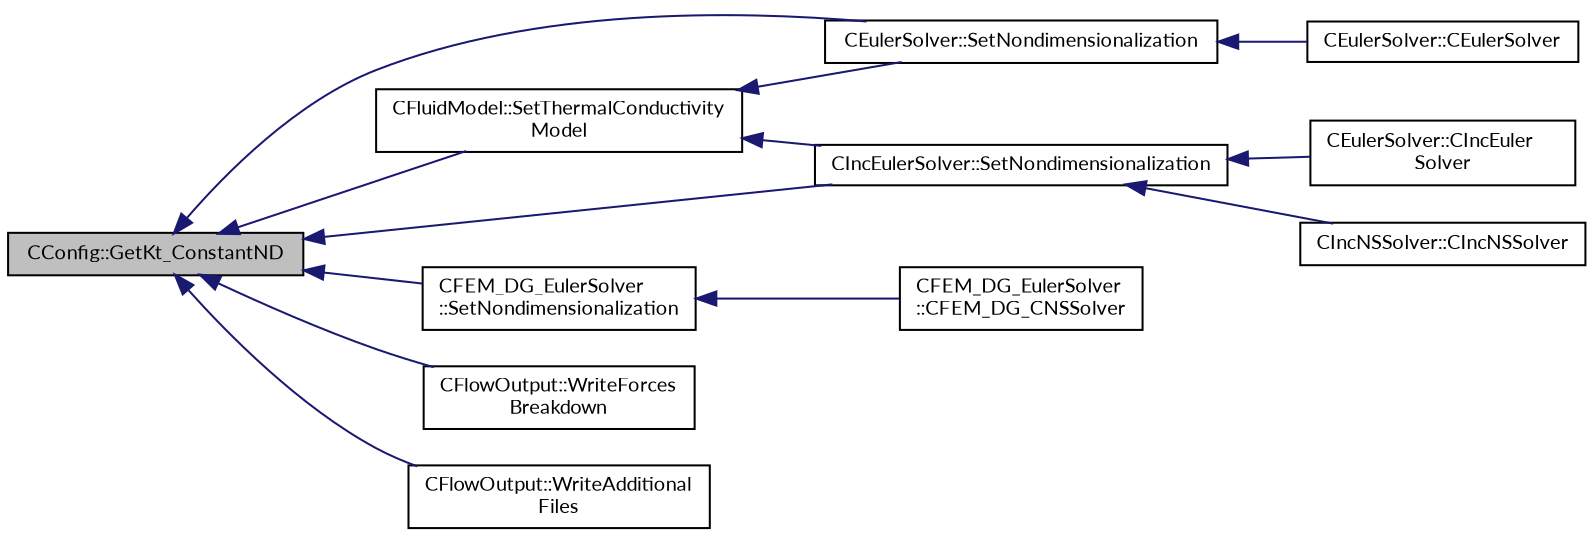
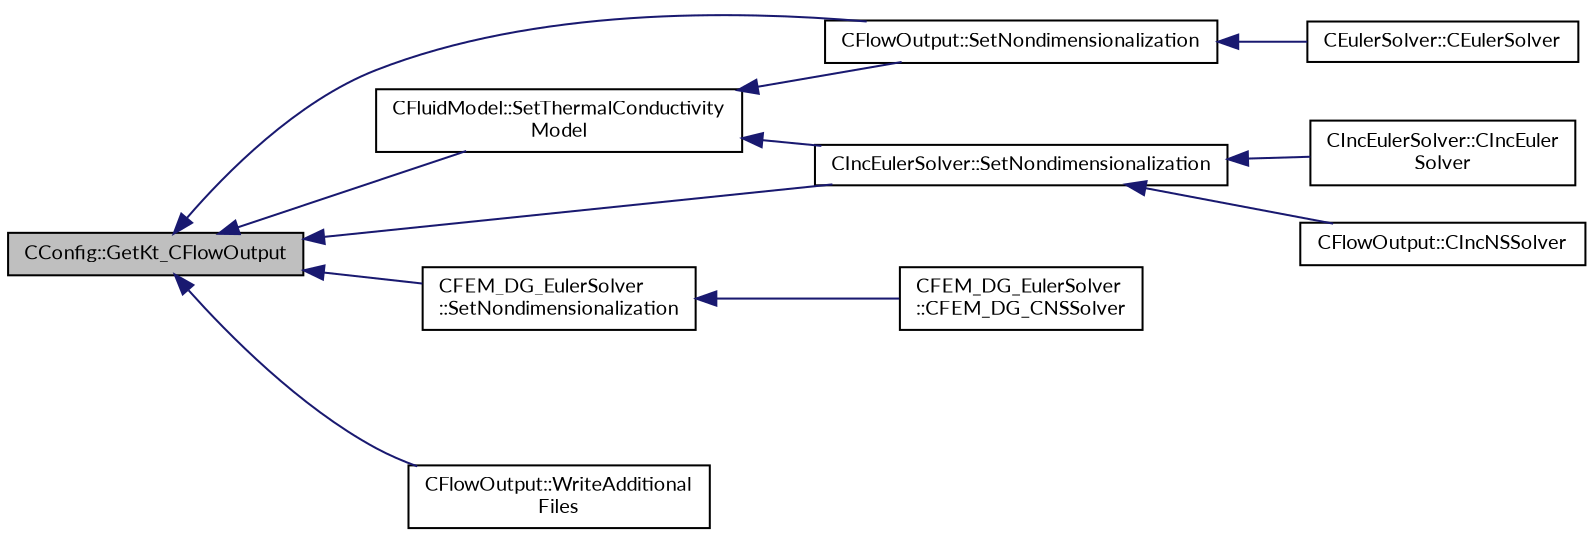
(1021, 42) -> (1021, 42)
(1443, 153) -> (1443, 153)
(1443, 244) -> (1443, 244)
(156, 254) -> (156, 254)
(559, 398) -> none
